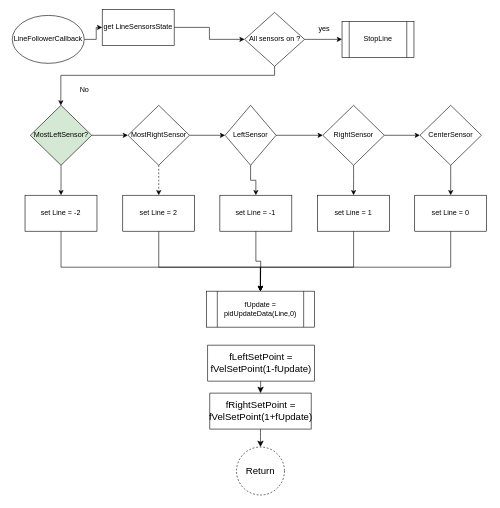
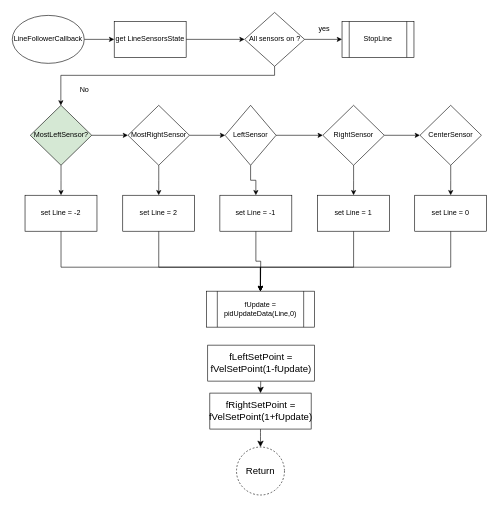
(138, 27) -> (150, 39)
(159, 178) -> (159, 178)
